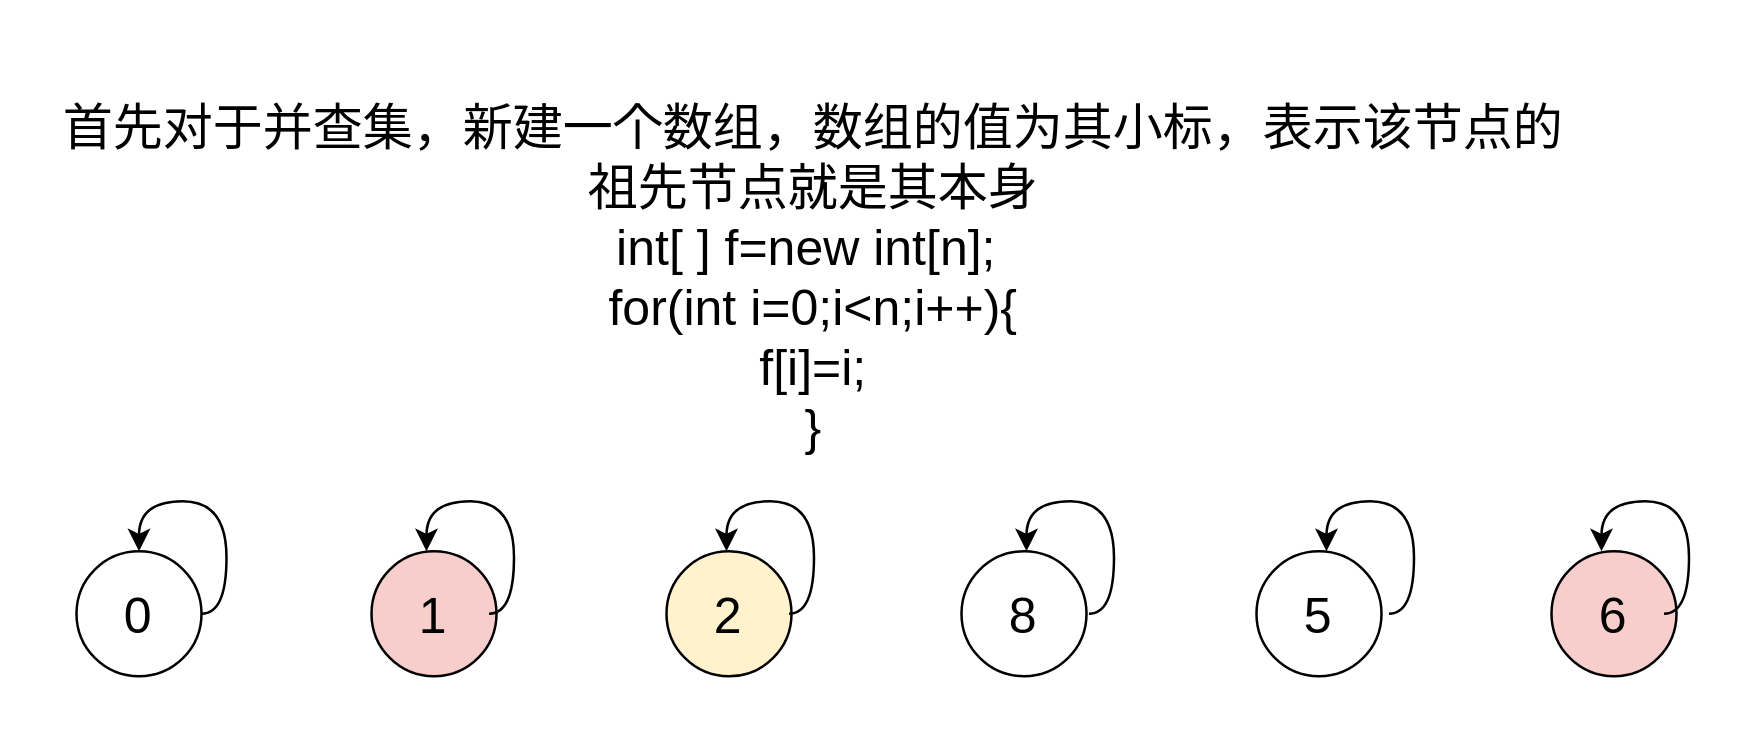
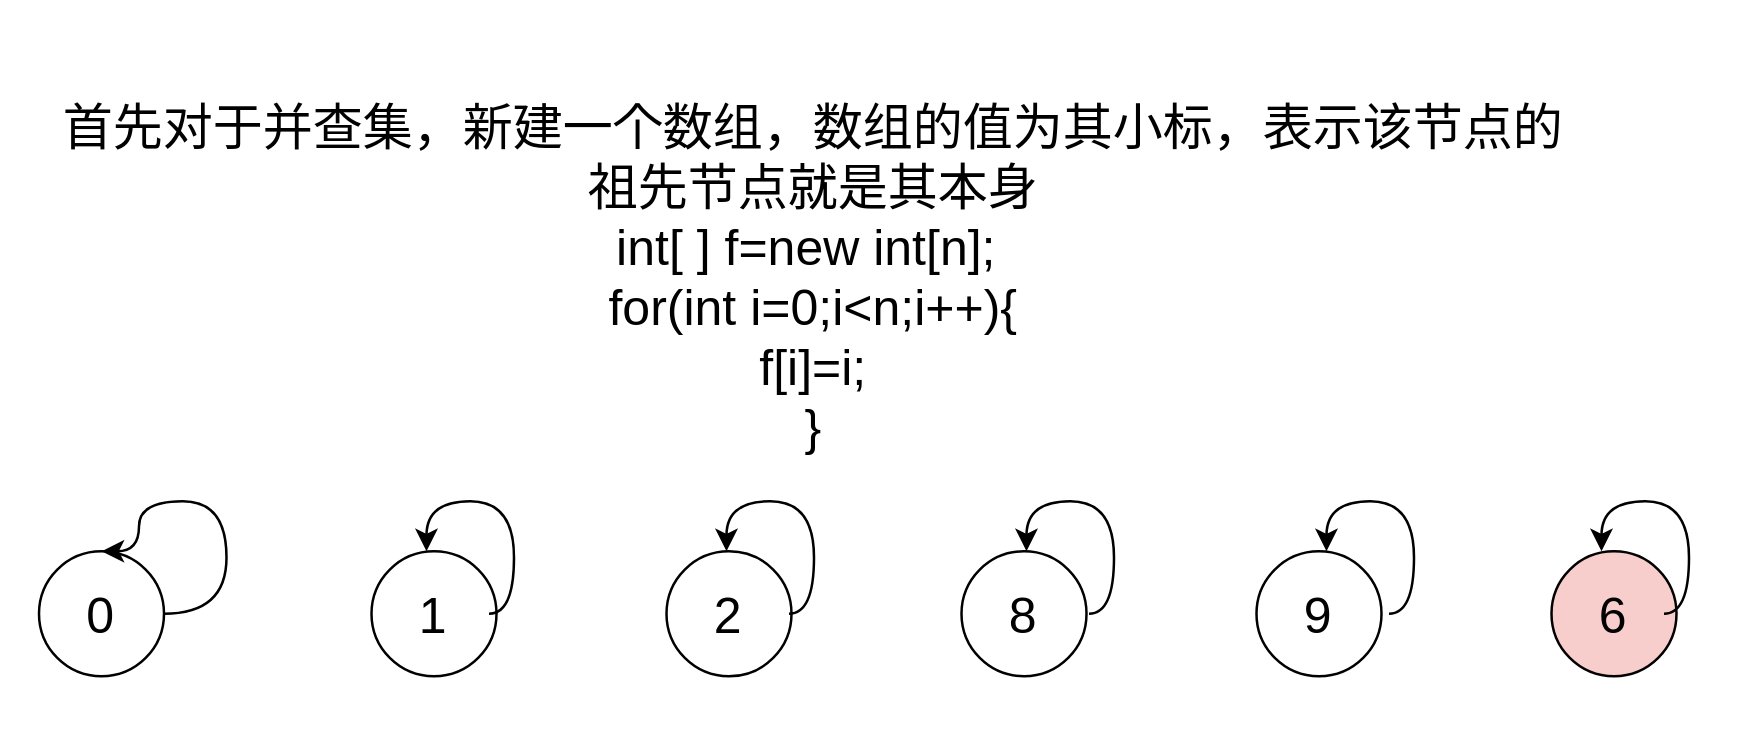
(139, 614) -> (101, 614)
(434, 614) -> (434, 614)
(729, 614) -> (729, 614)
(1319, 614) -> (1319, 614)
